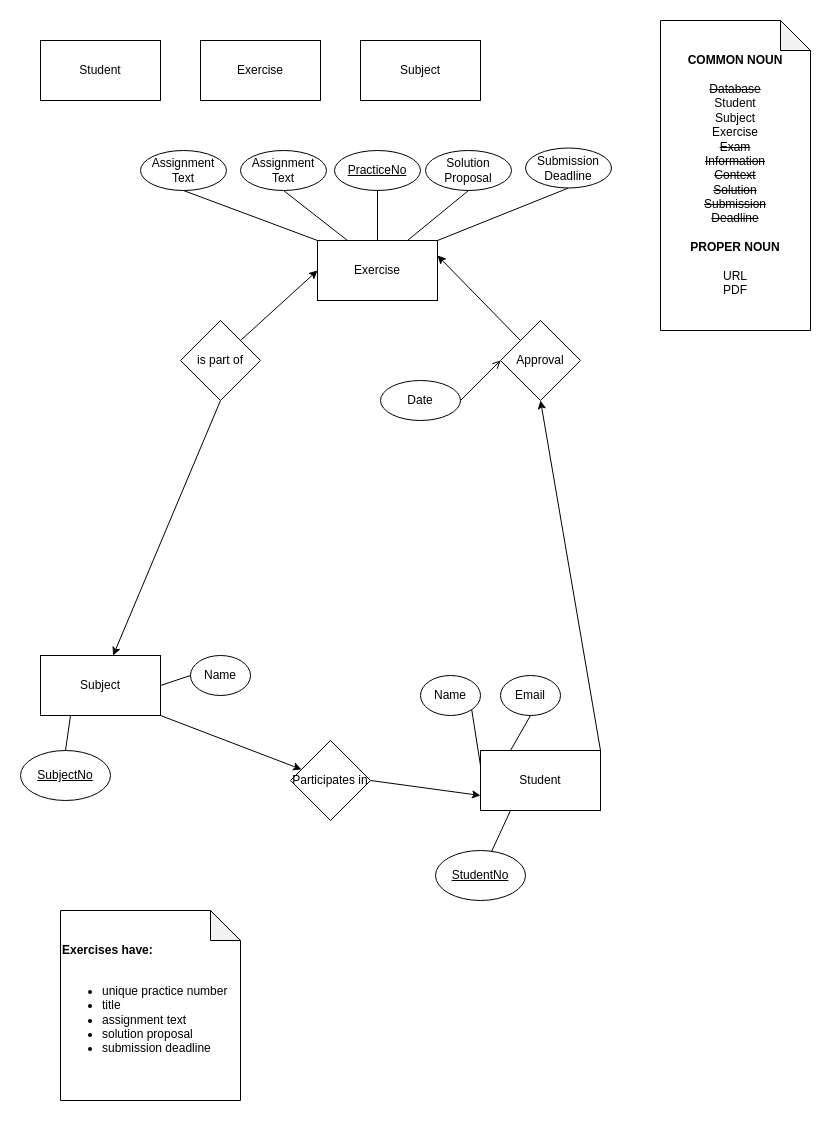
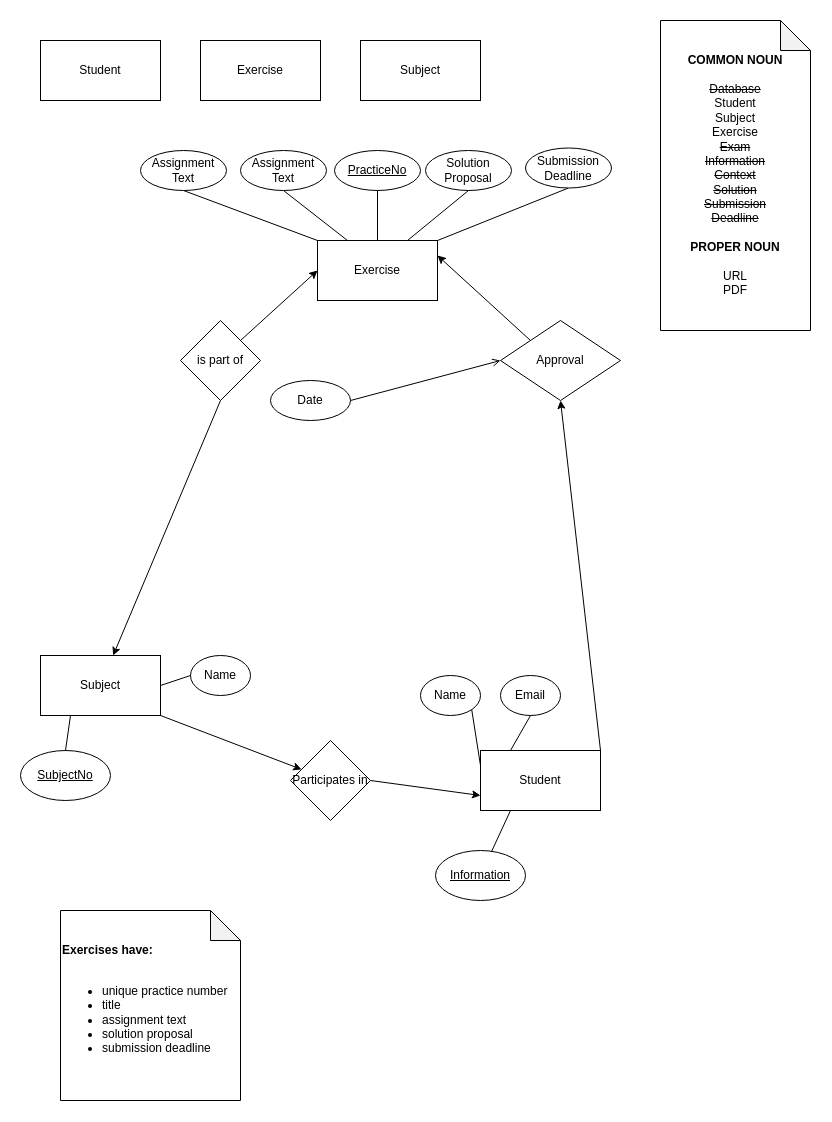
(541, 361) -> (561, 361)
(421, 401) -> (311, 401)
(481, 876) -> (481, 876)
